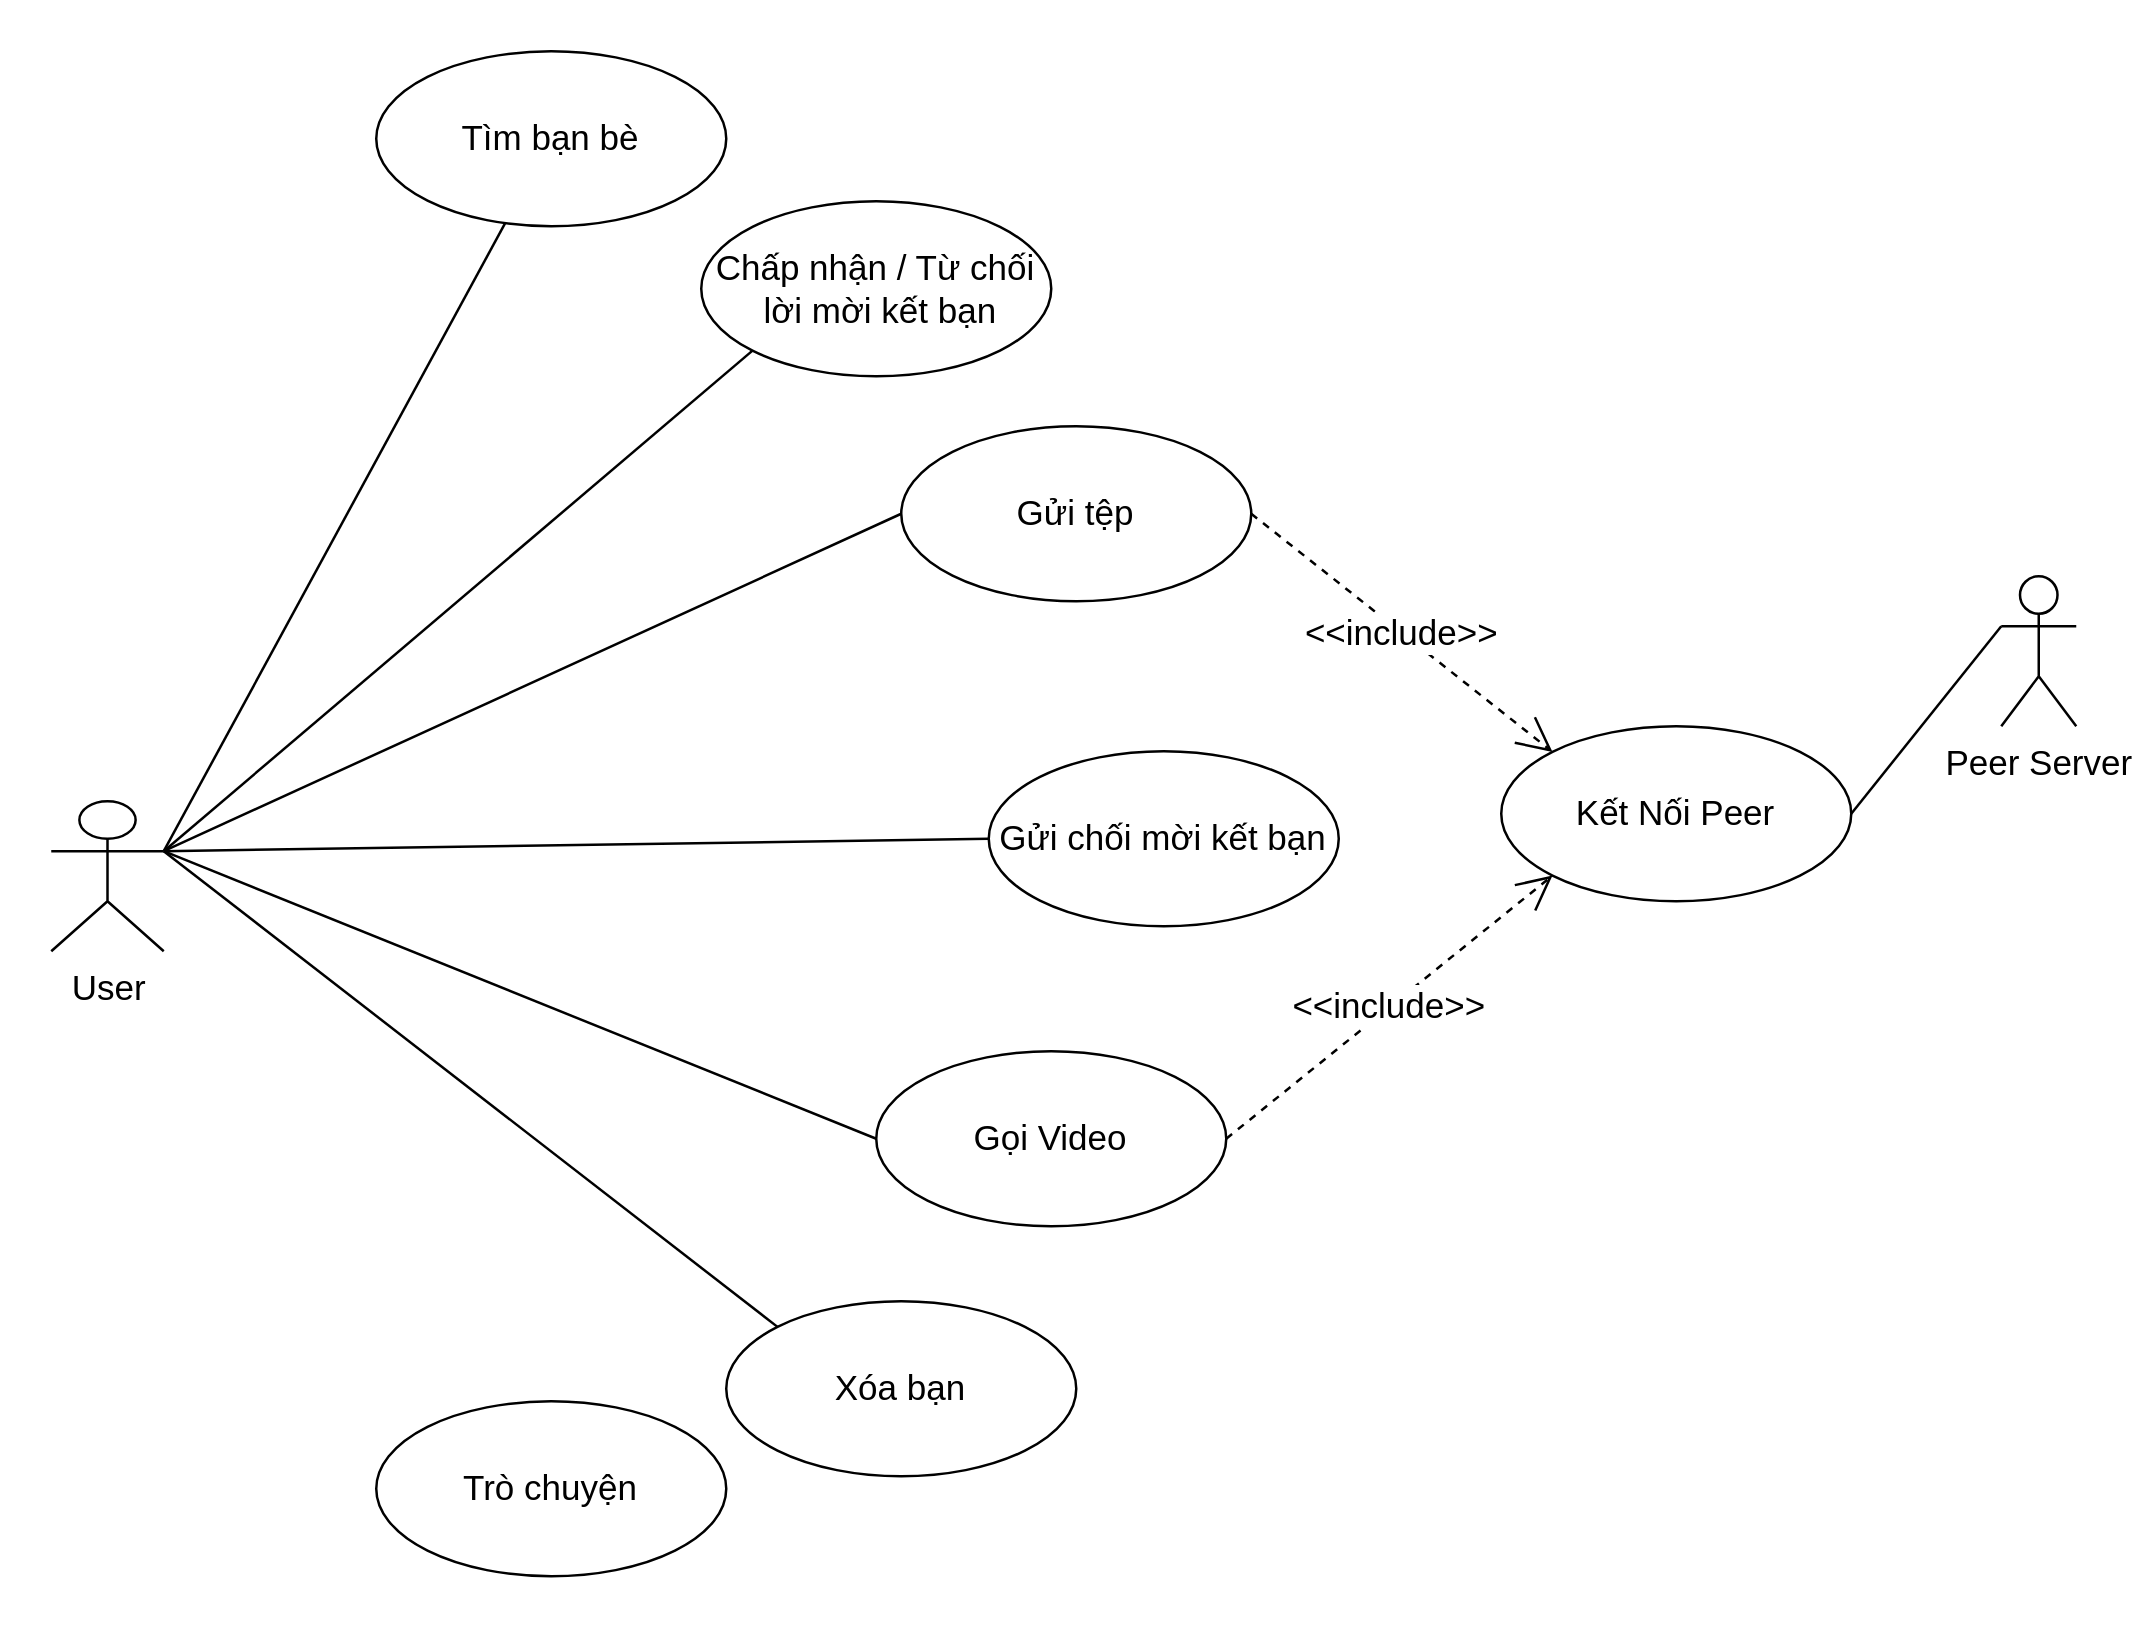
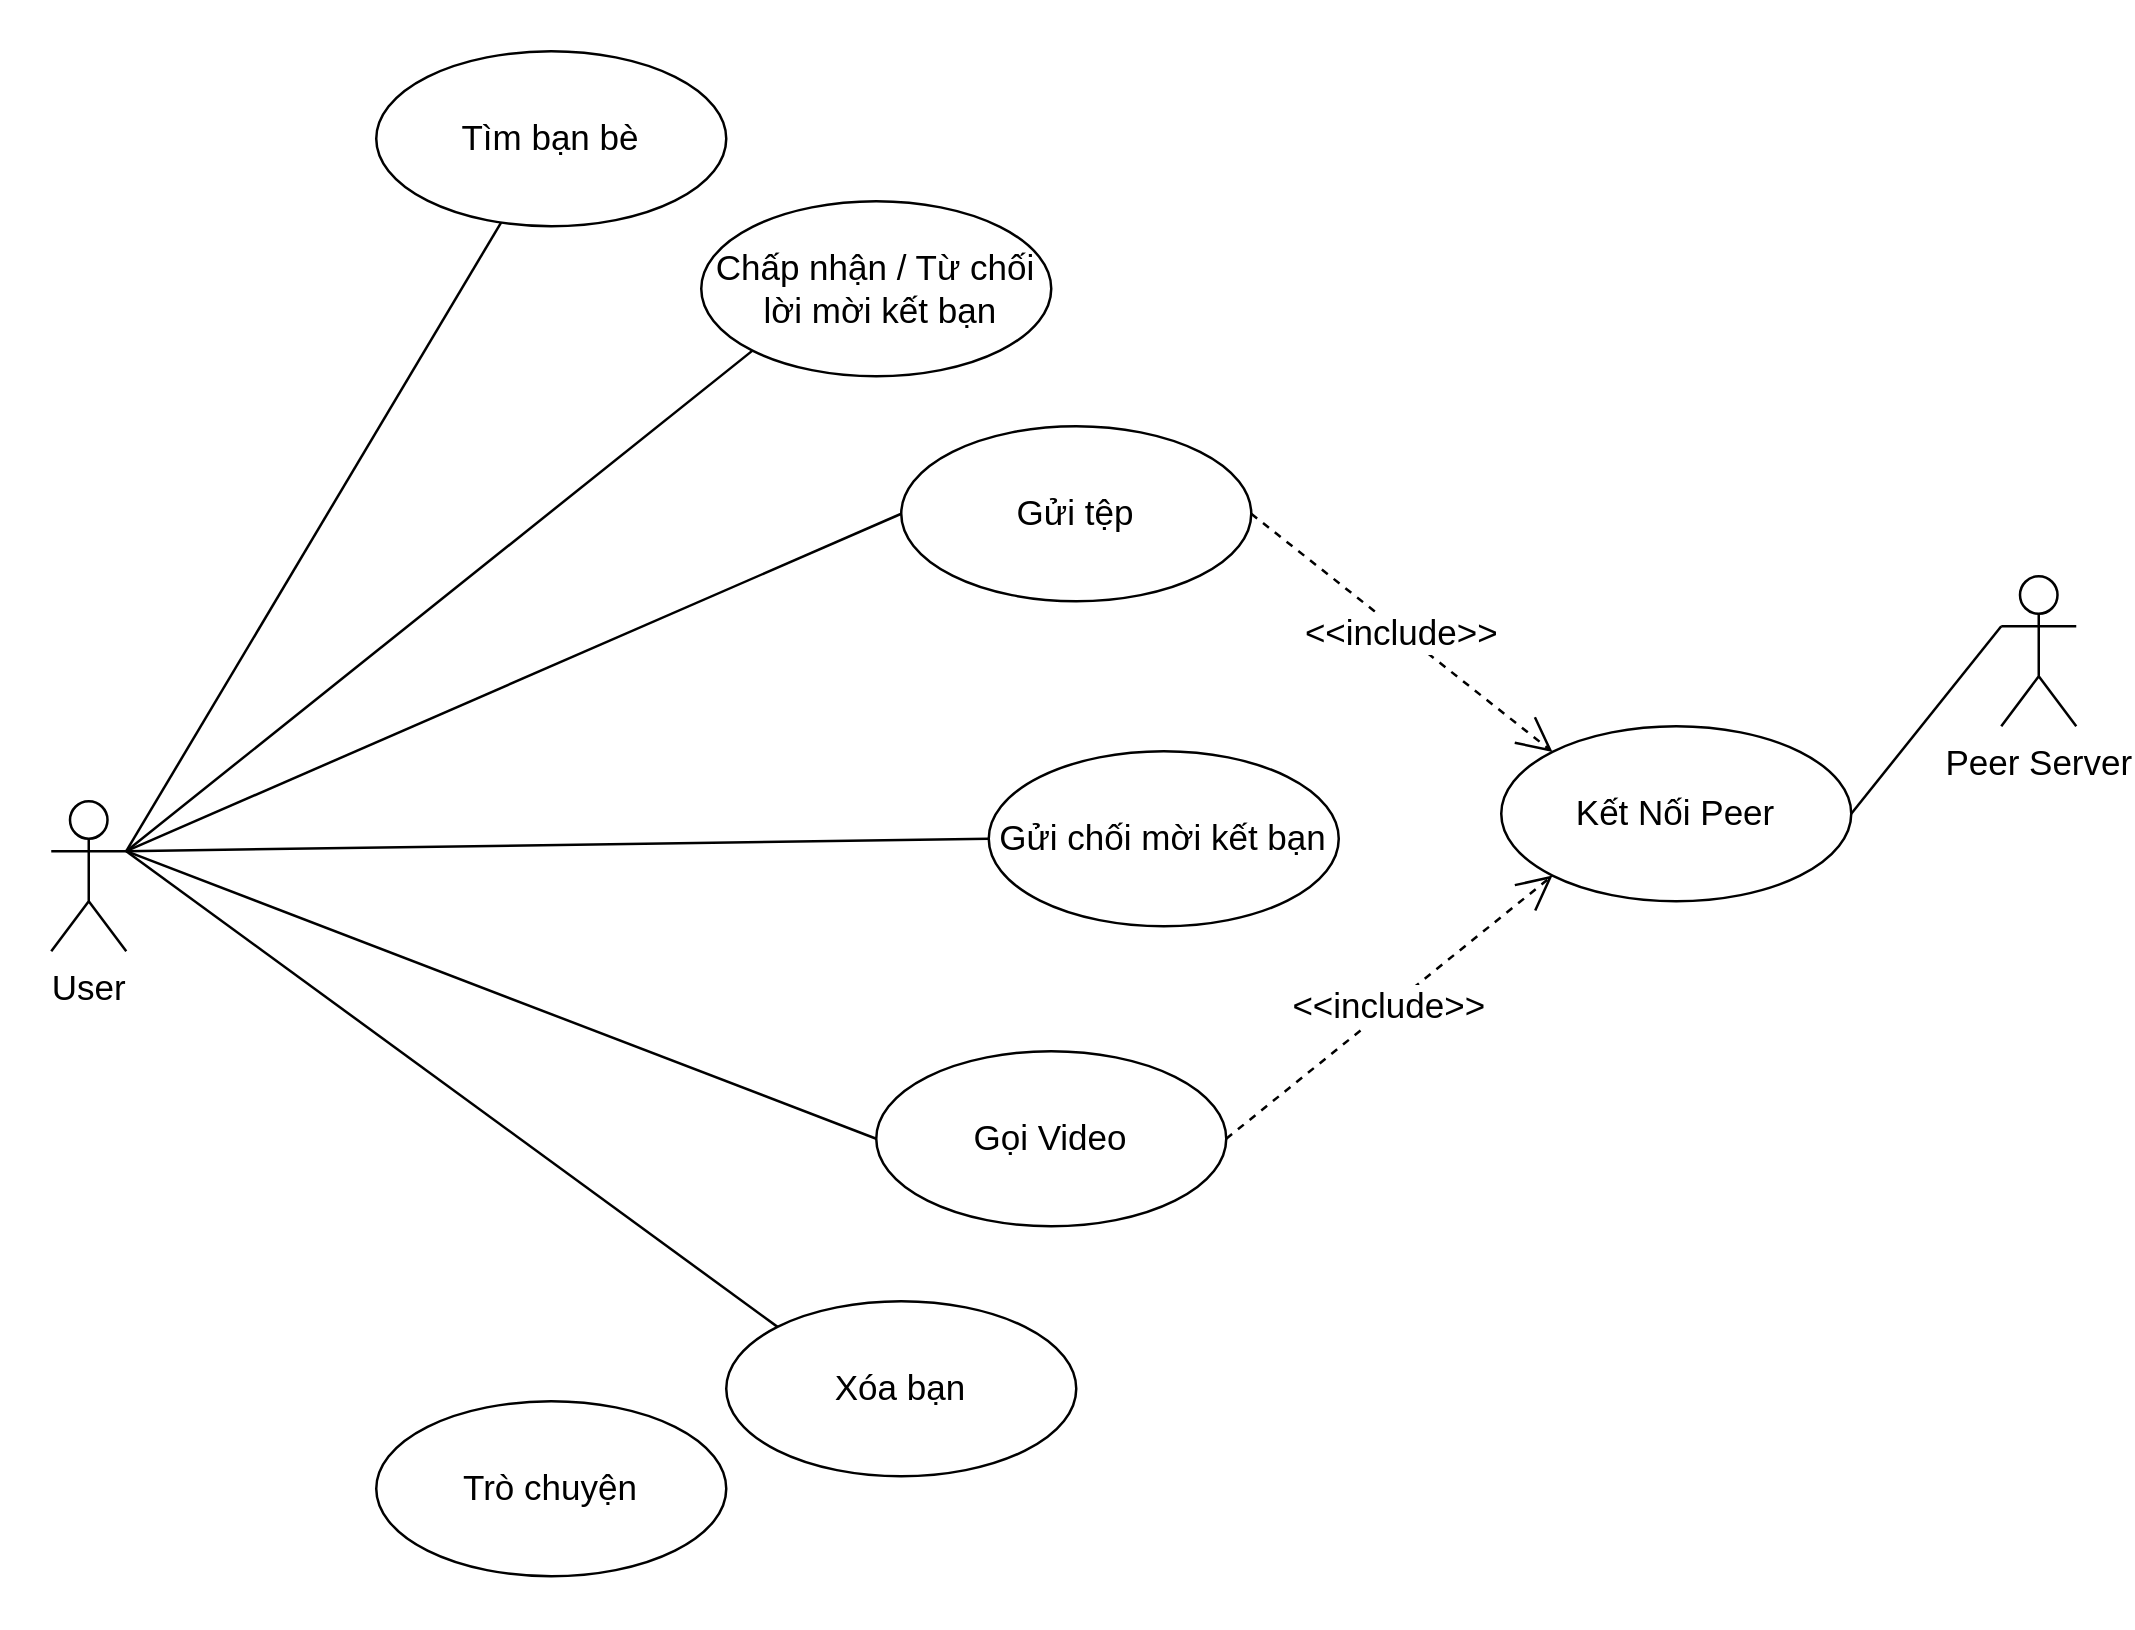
(108, 876) -> (89, 876)
